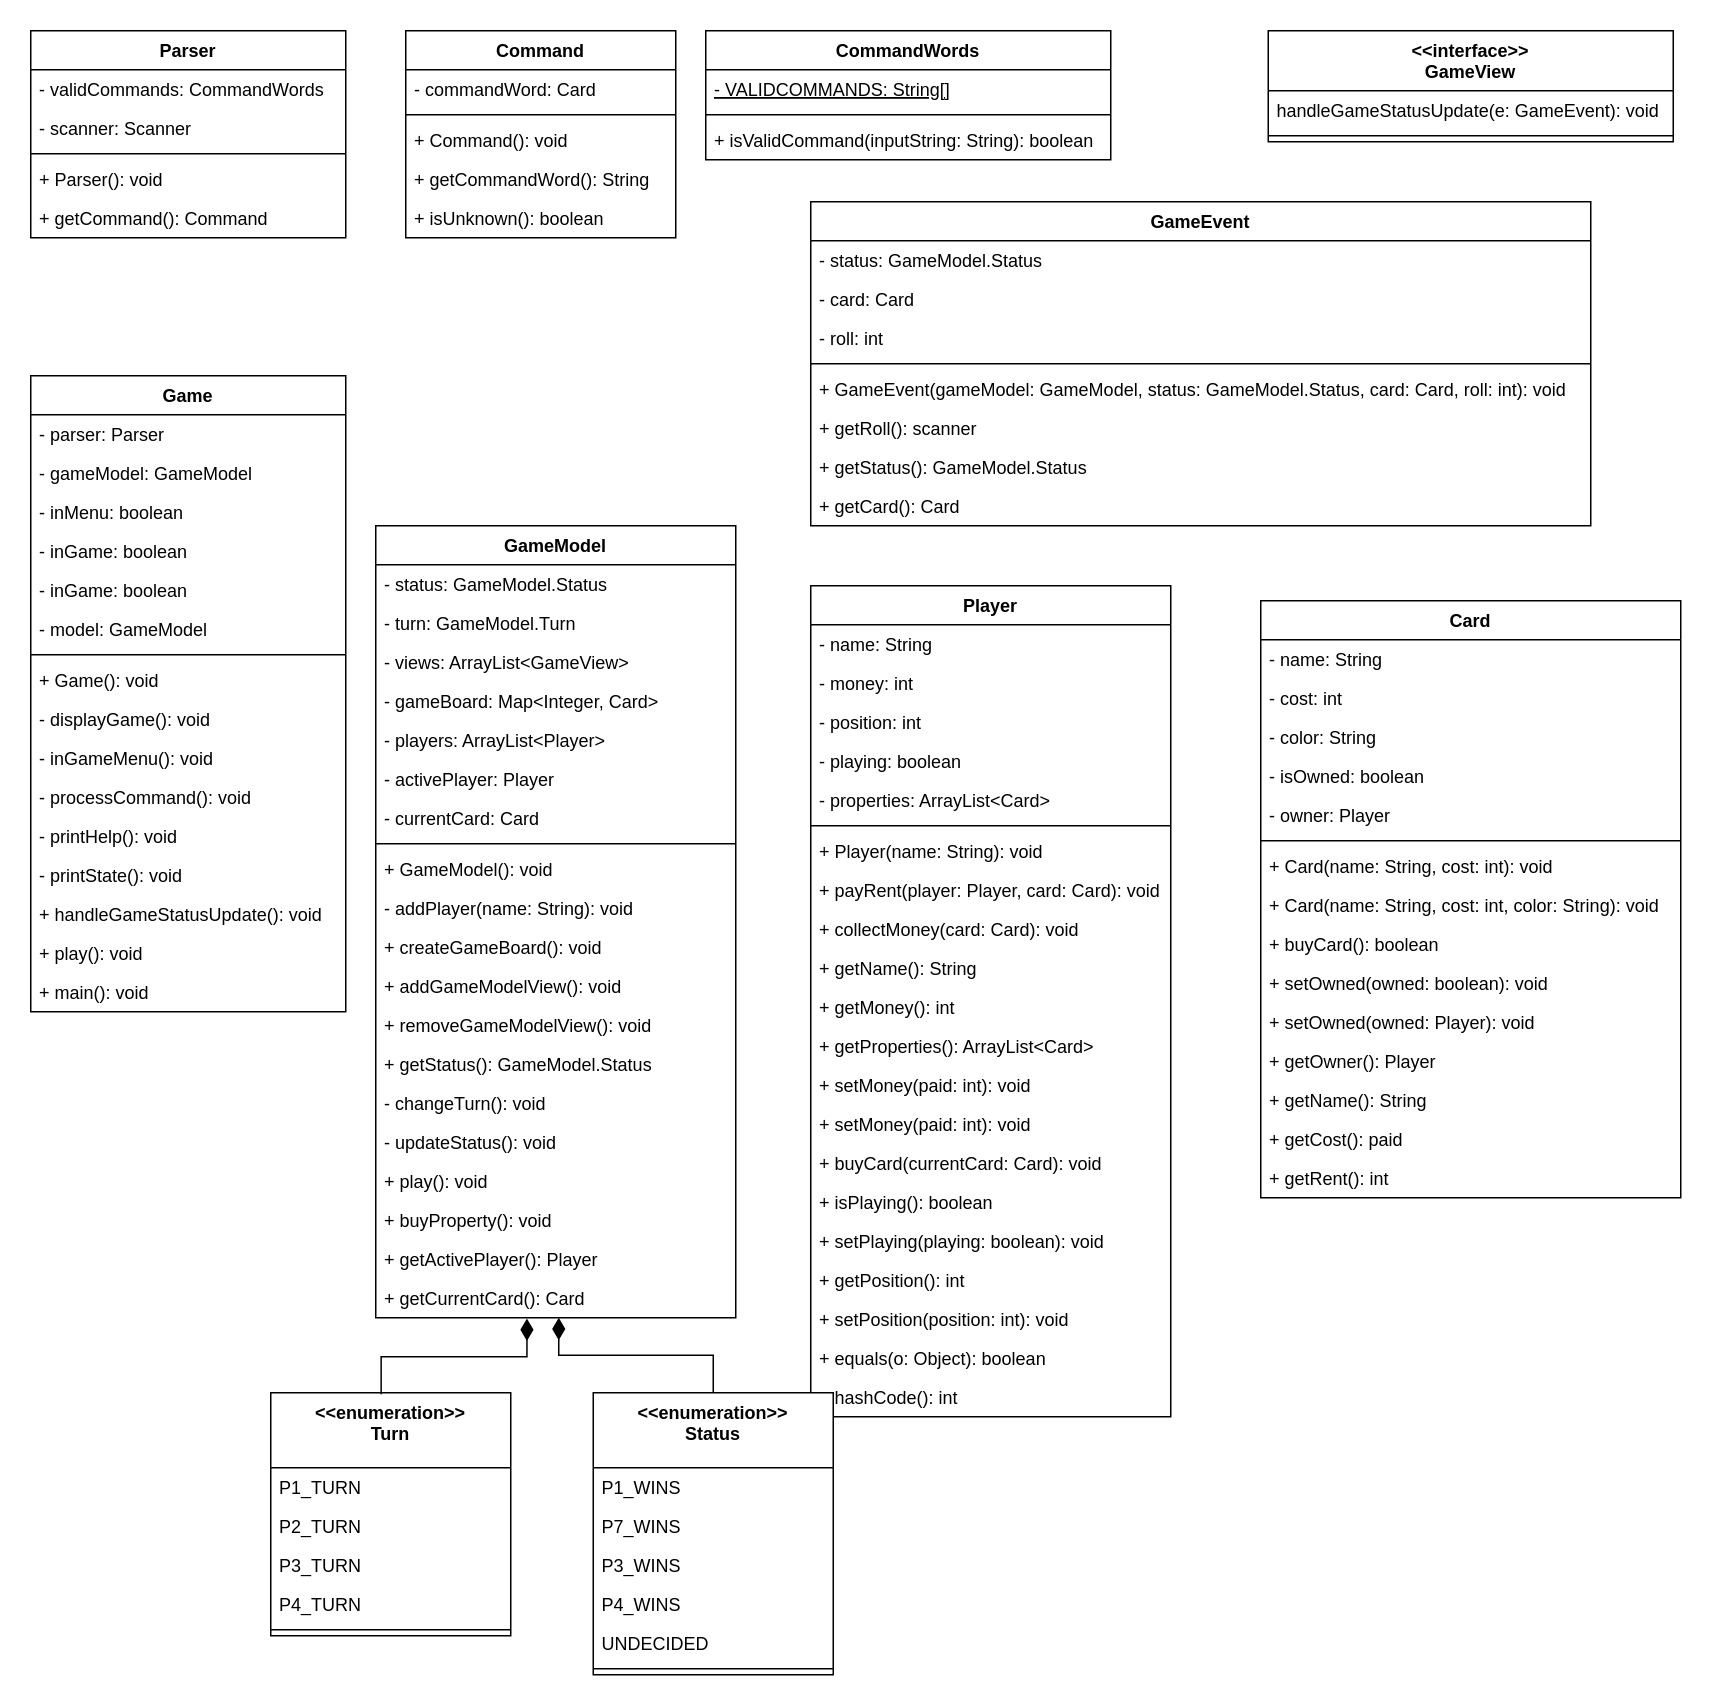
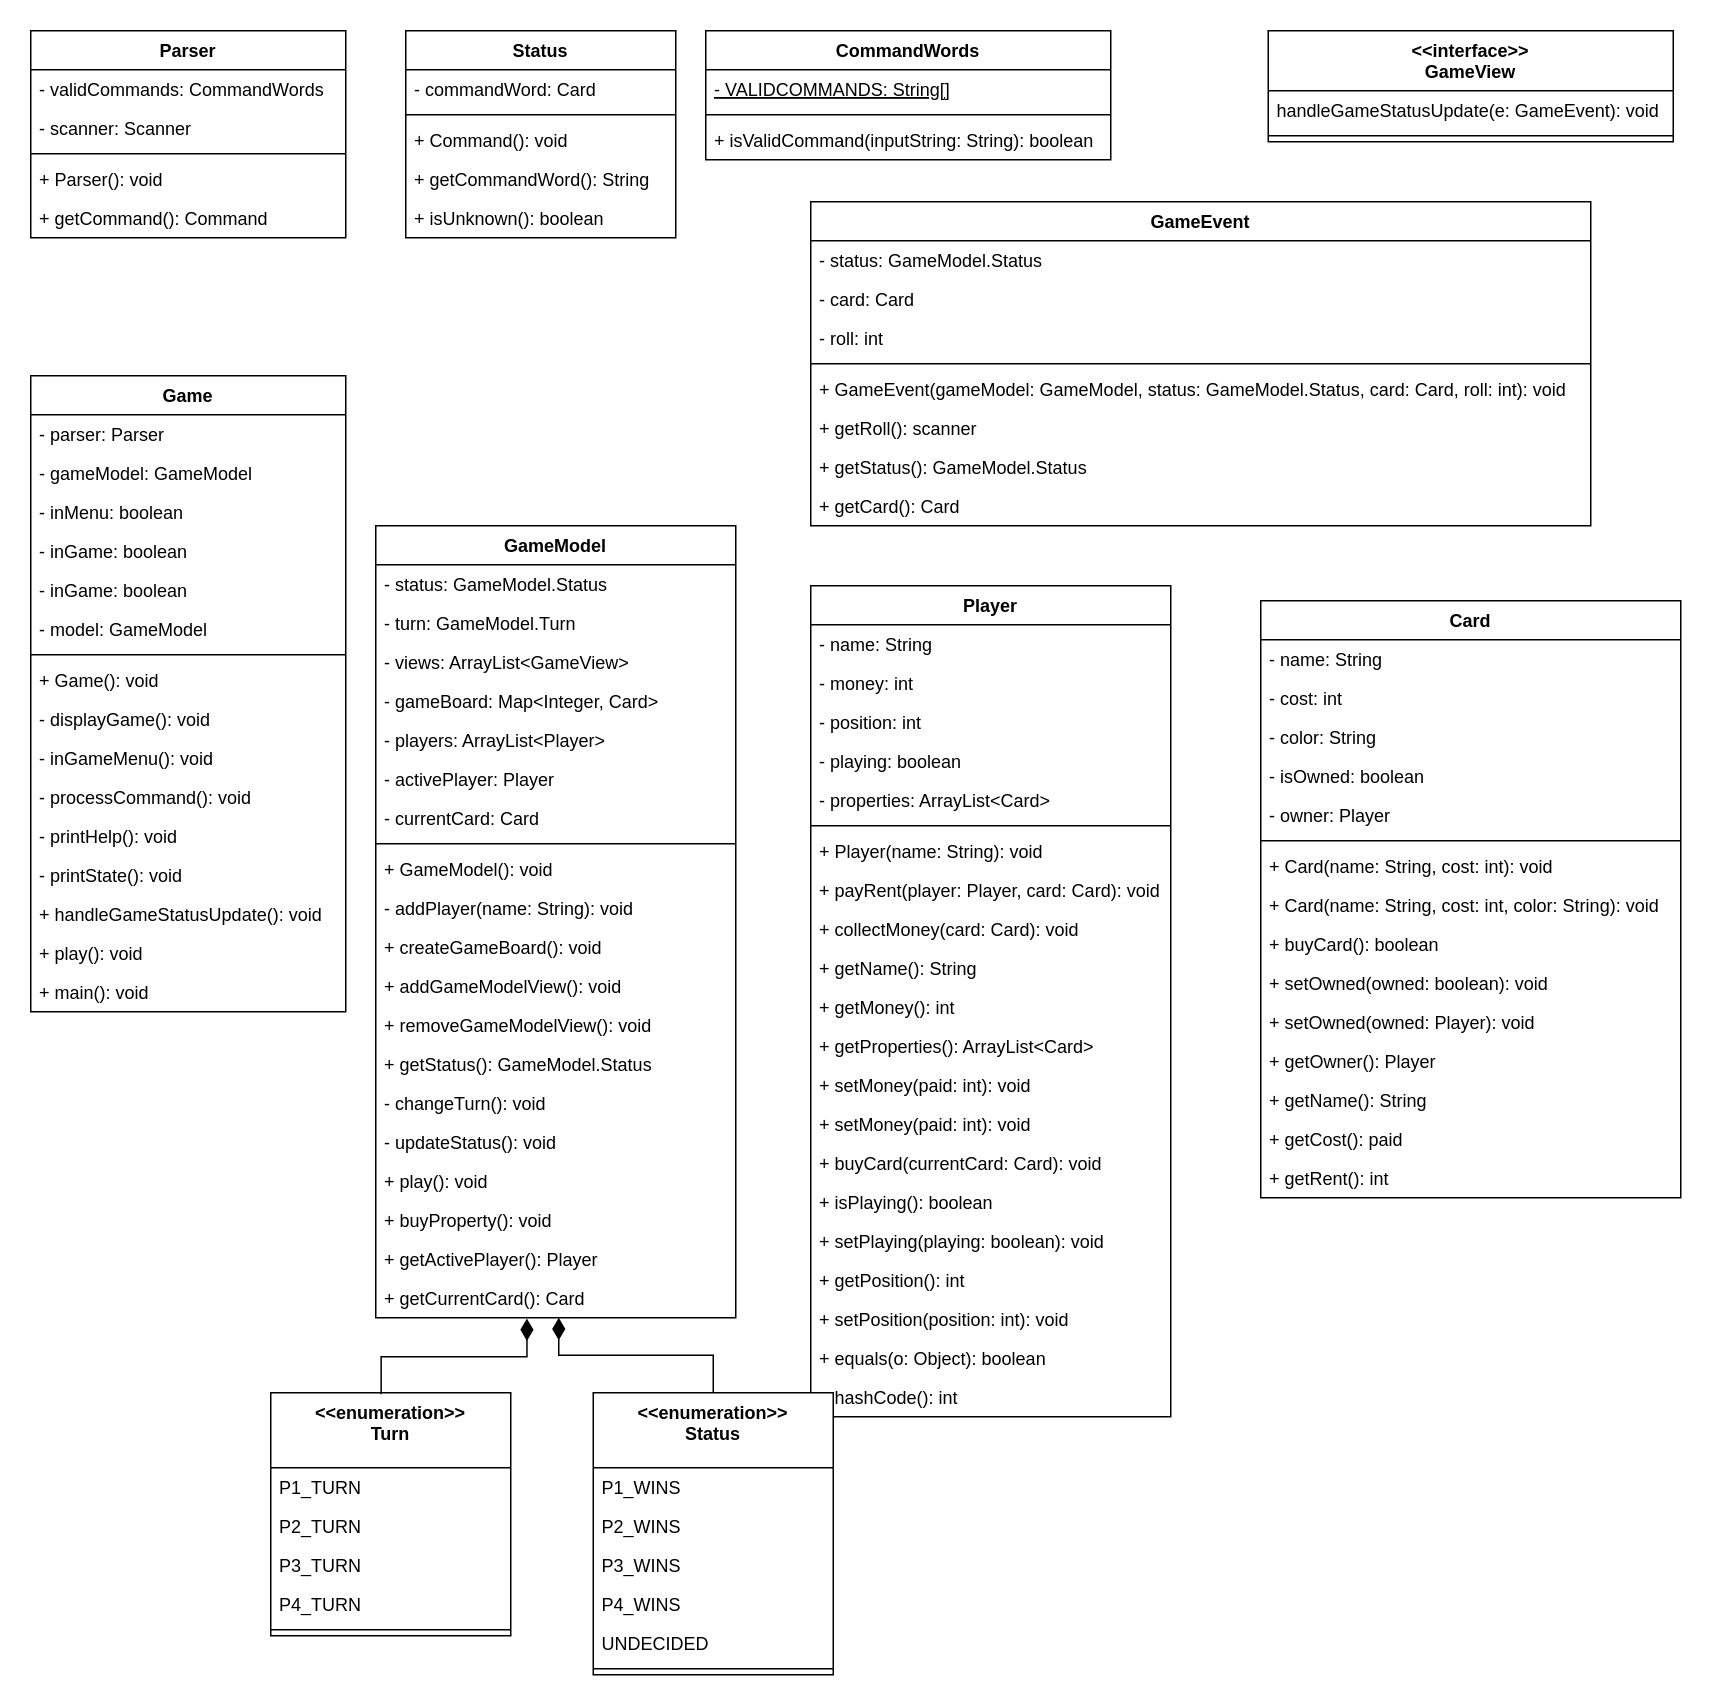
(540, 51) -> (540, 51)
(637, 1527) -> (637, 1527)
